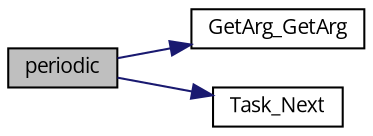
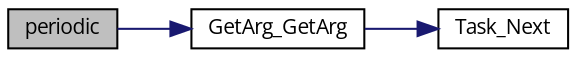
(155, 85) -> (391, 29)
